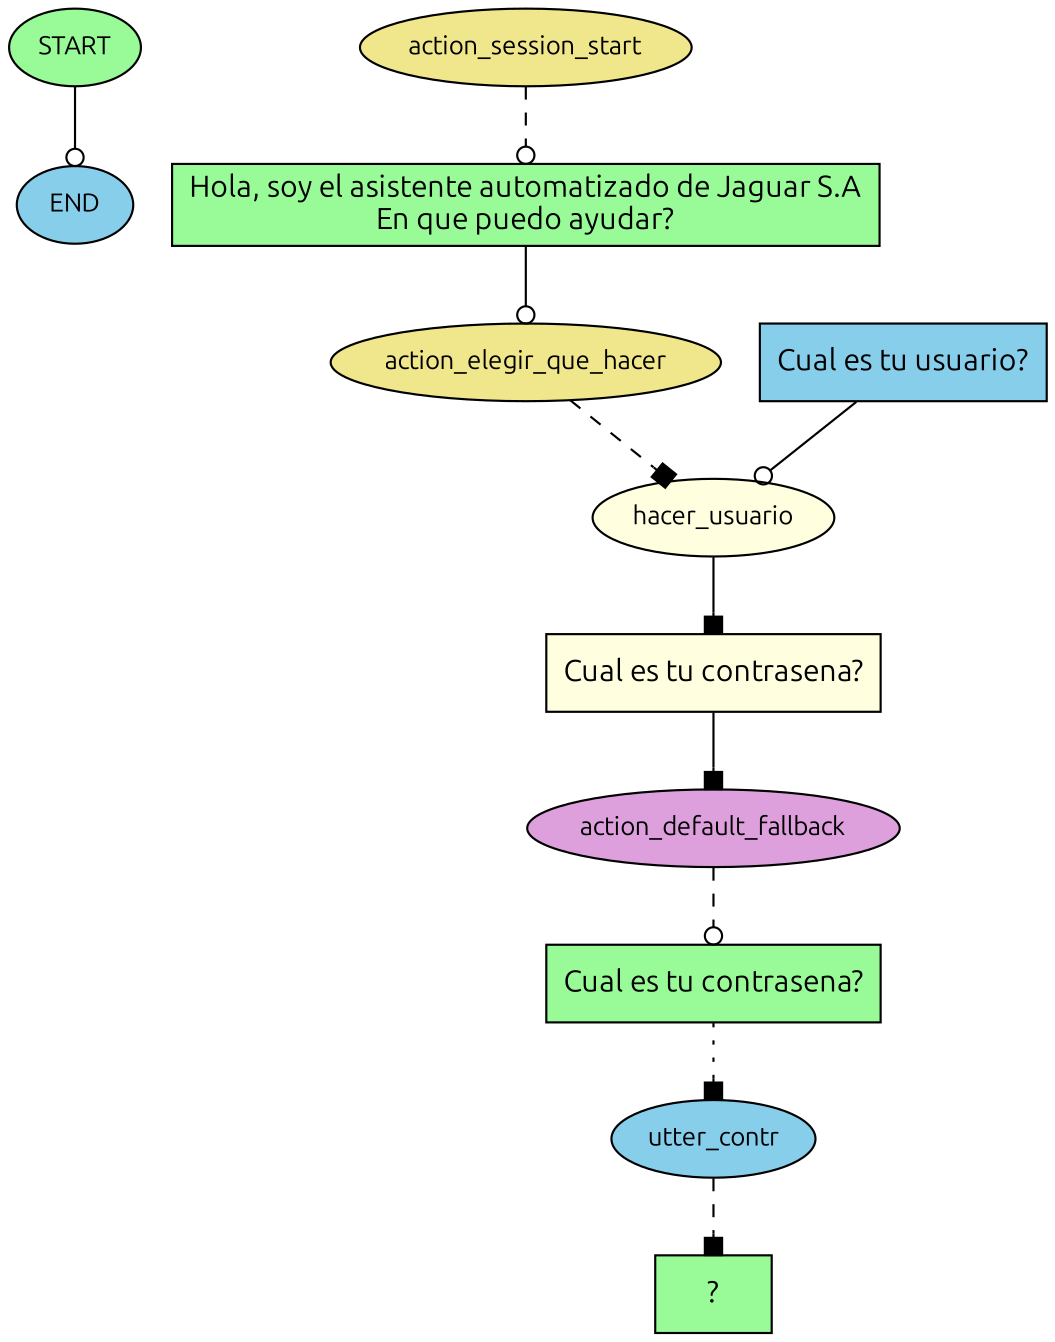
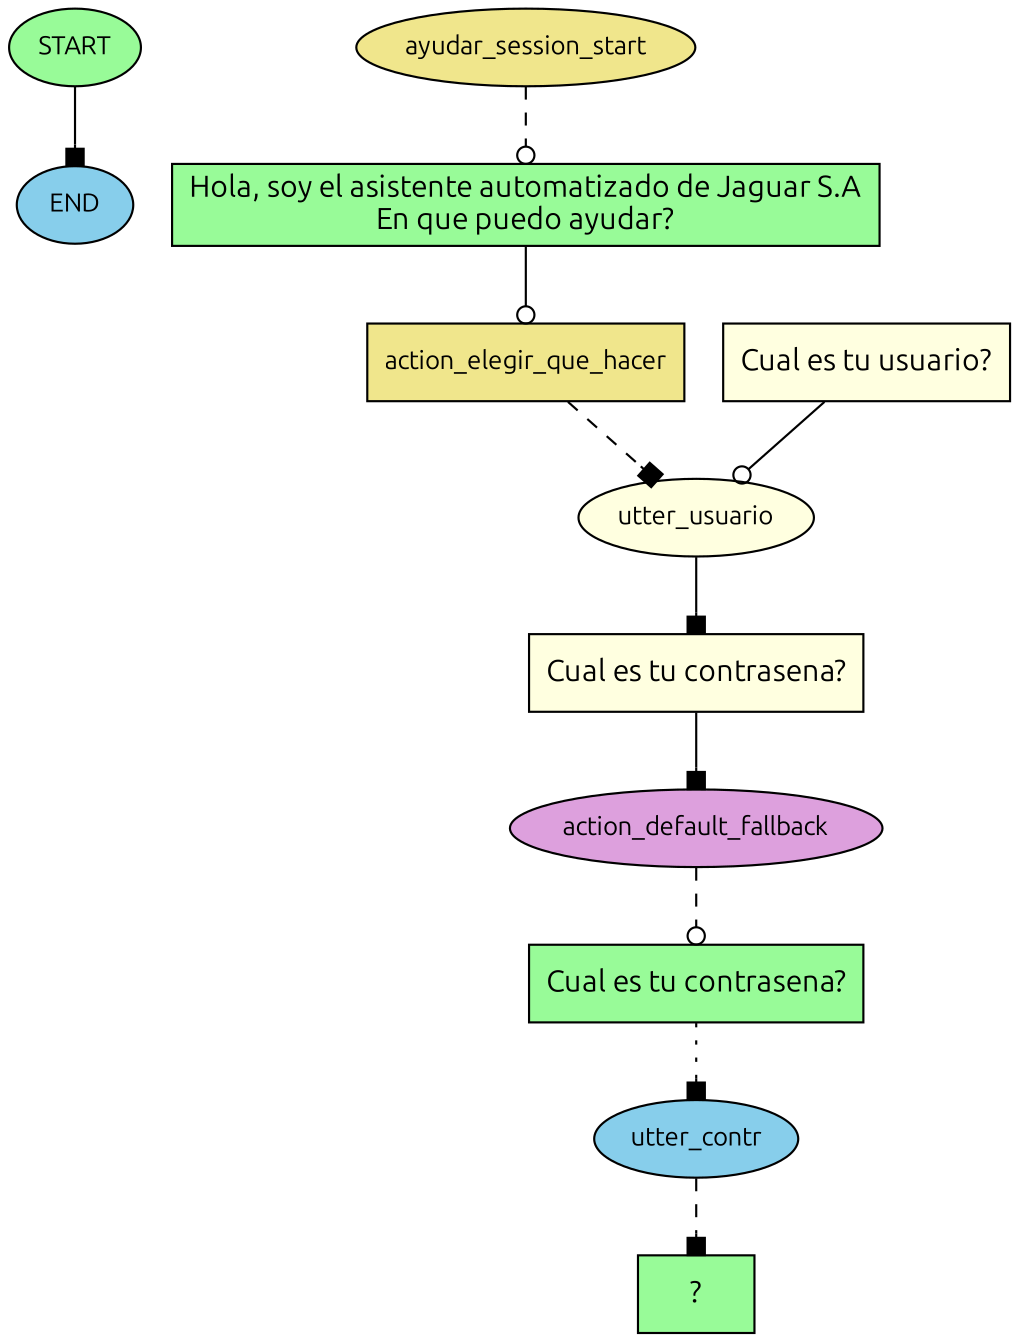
(526, 47) -> (526, 47)
(75, 118) -> (75, 116)
(526, 362) -> (526, 362)
(903, 362) -> (867, 362)
(713, 518) -> (696, 518)
